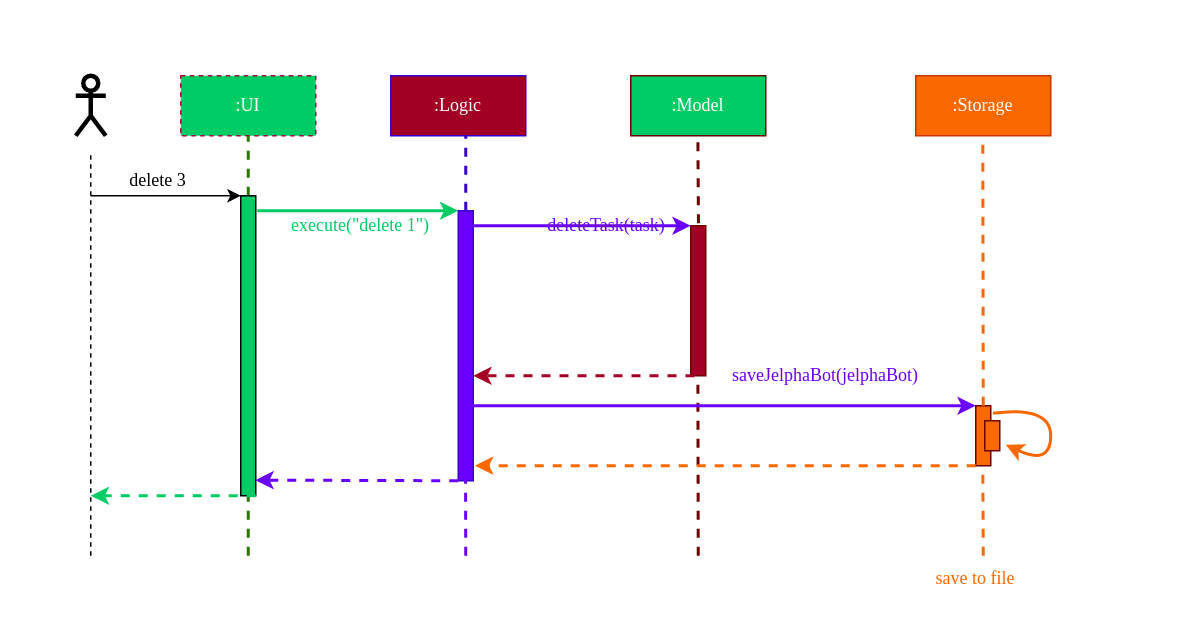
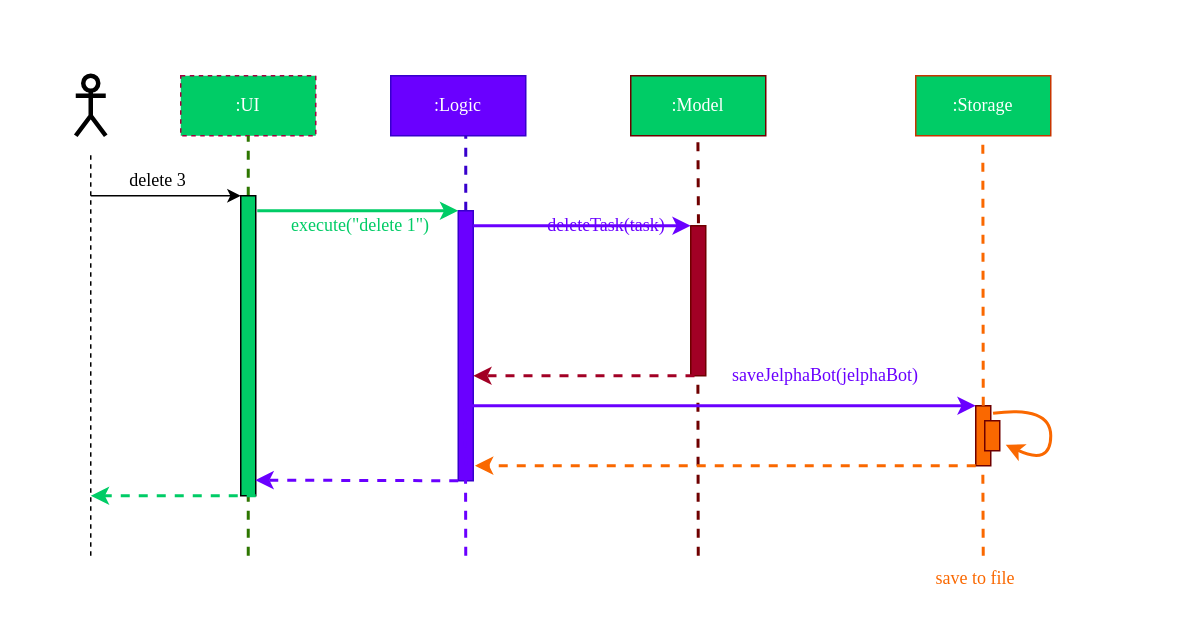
(458, 106) -> (458, 106)
(983, 106) -> (983, 106)
